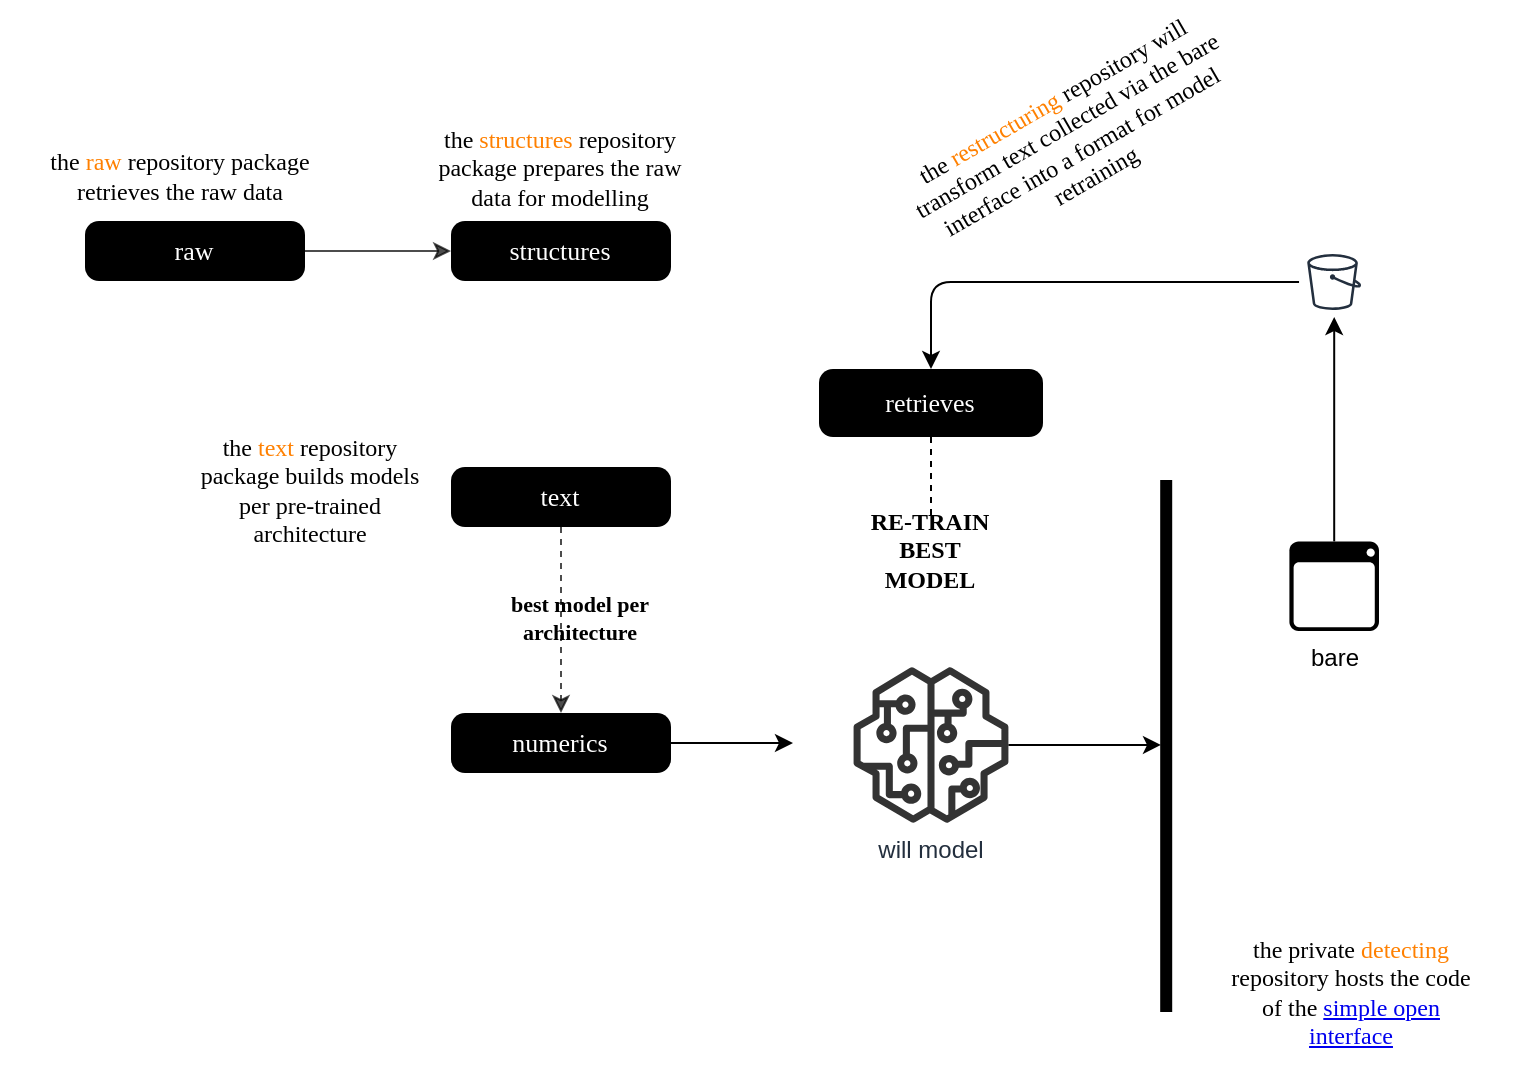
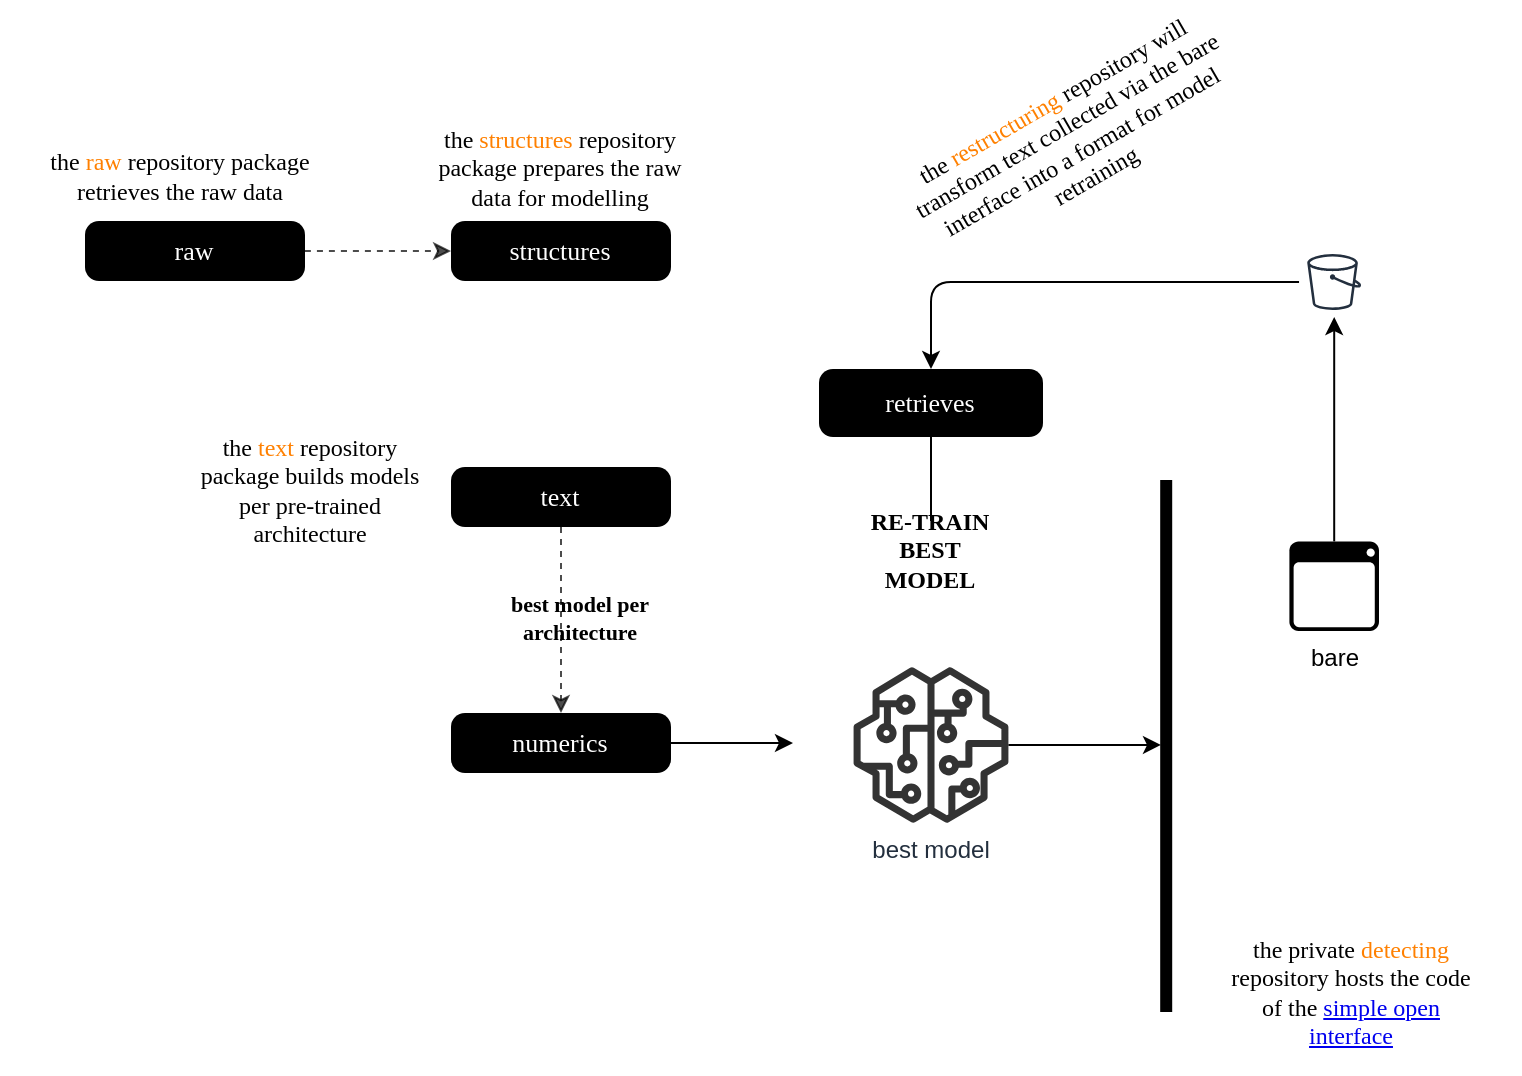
(375, 251) -> (375, 251)
(931, 474) -> (931, 474)
(932, 851) -> (932, 851)
